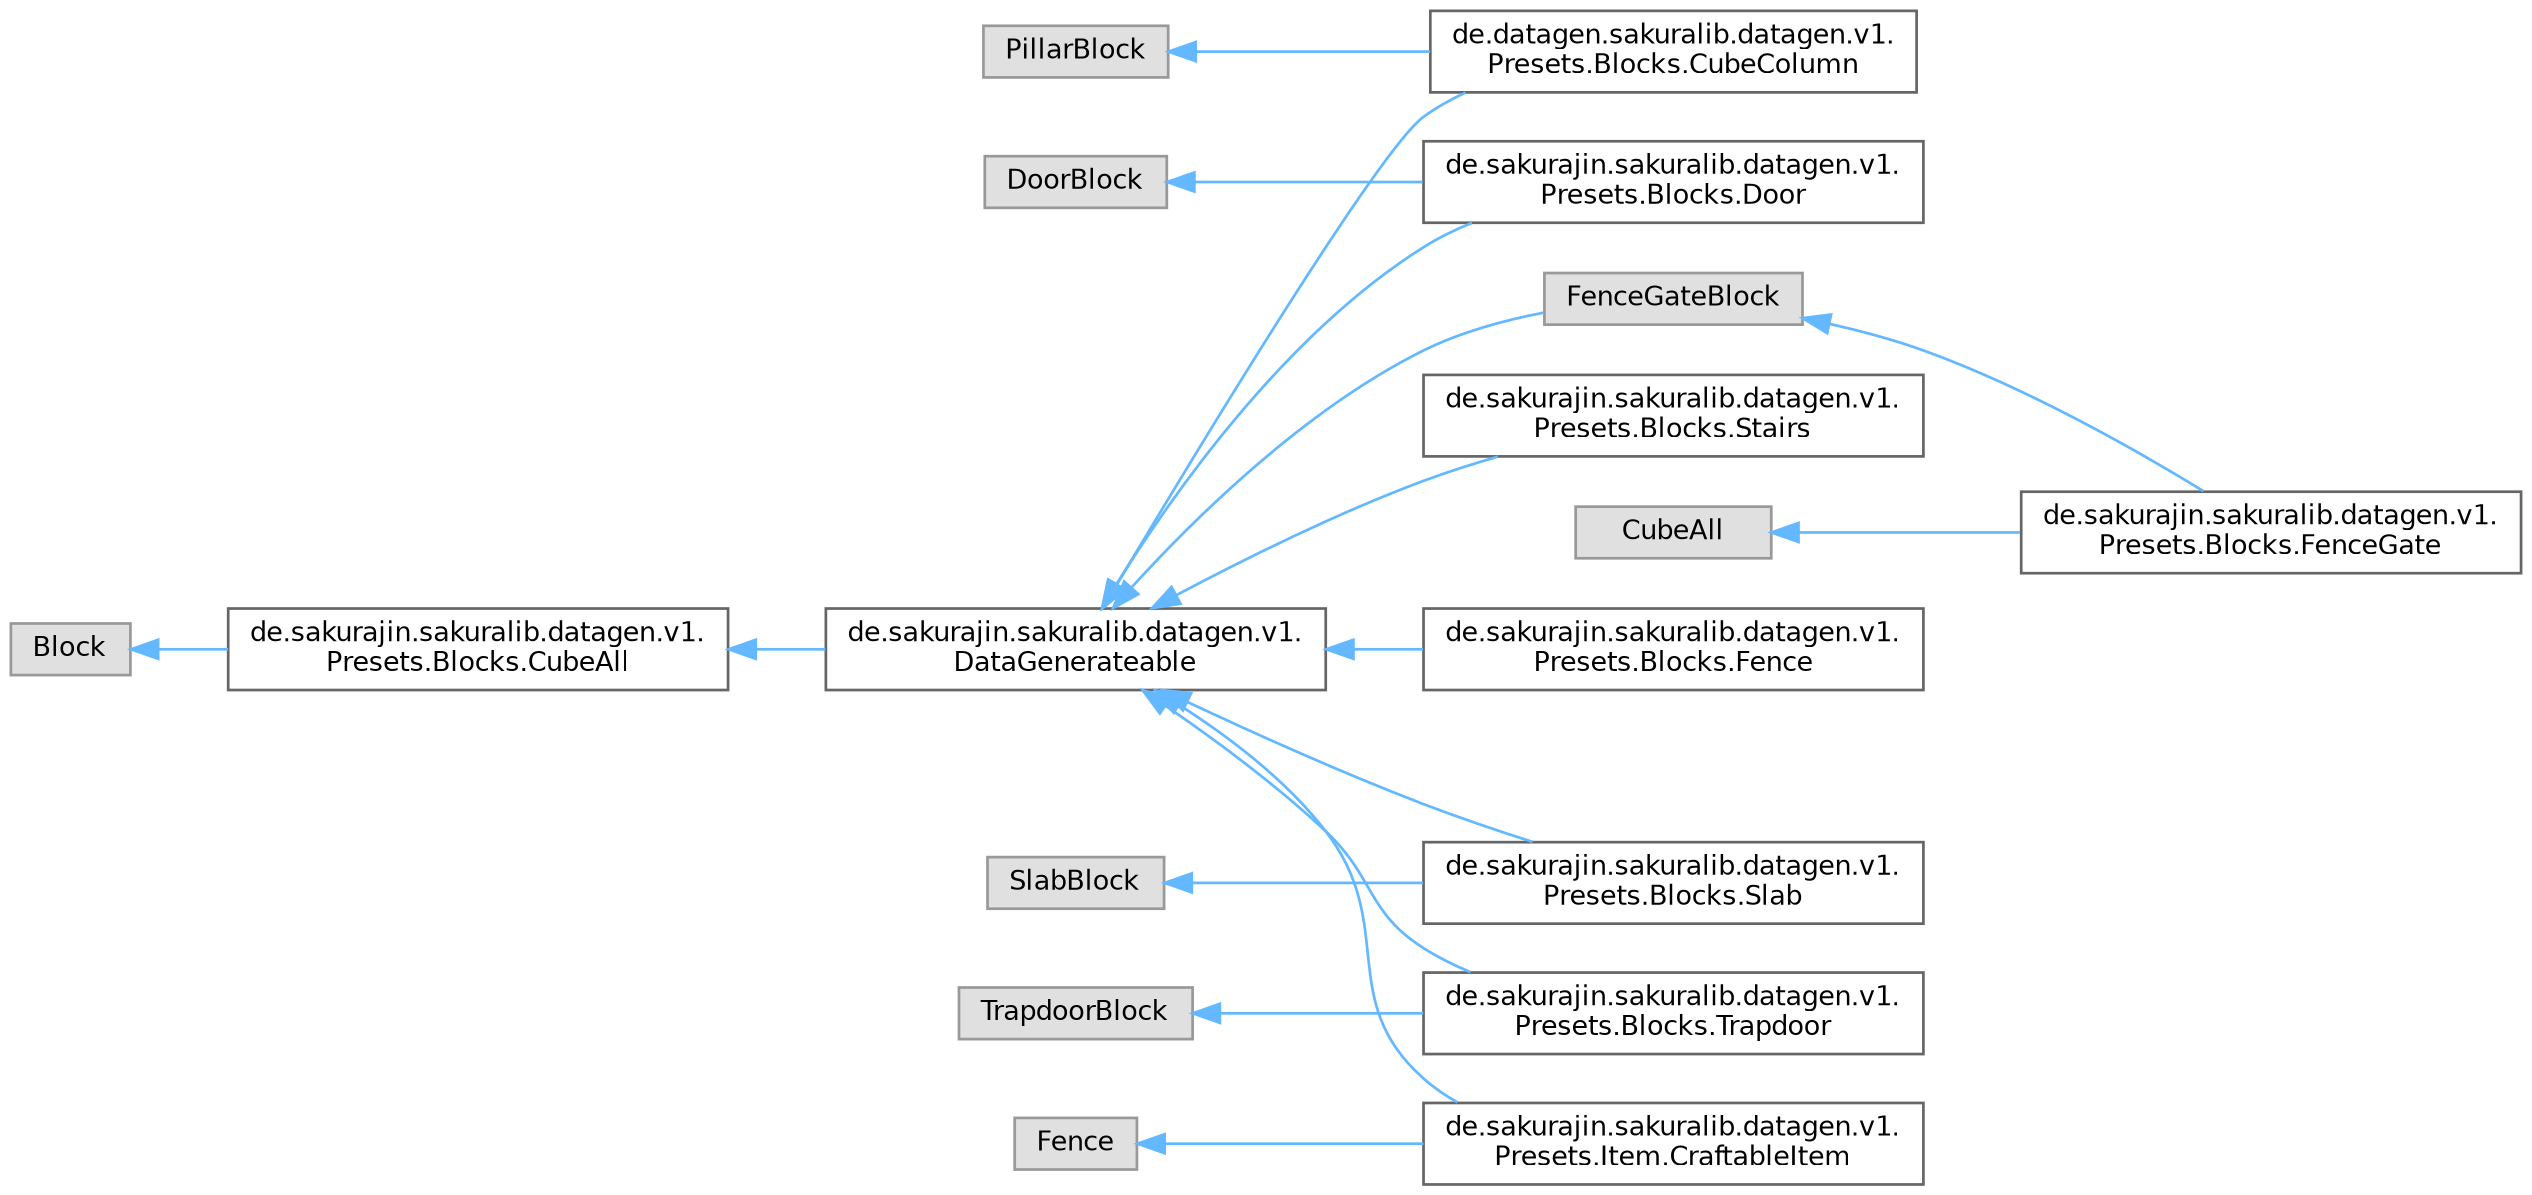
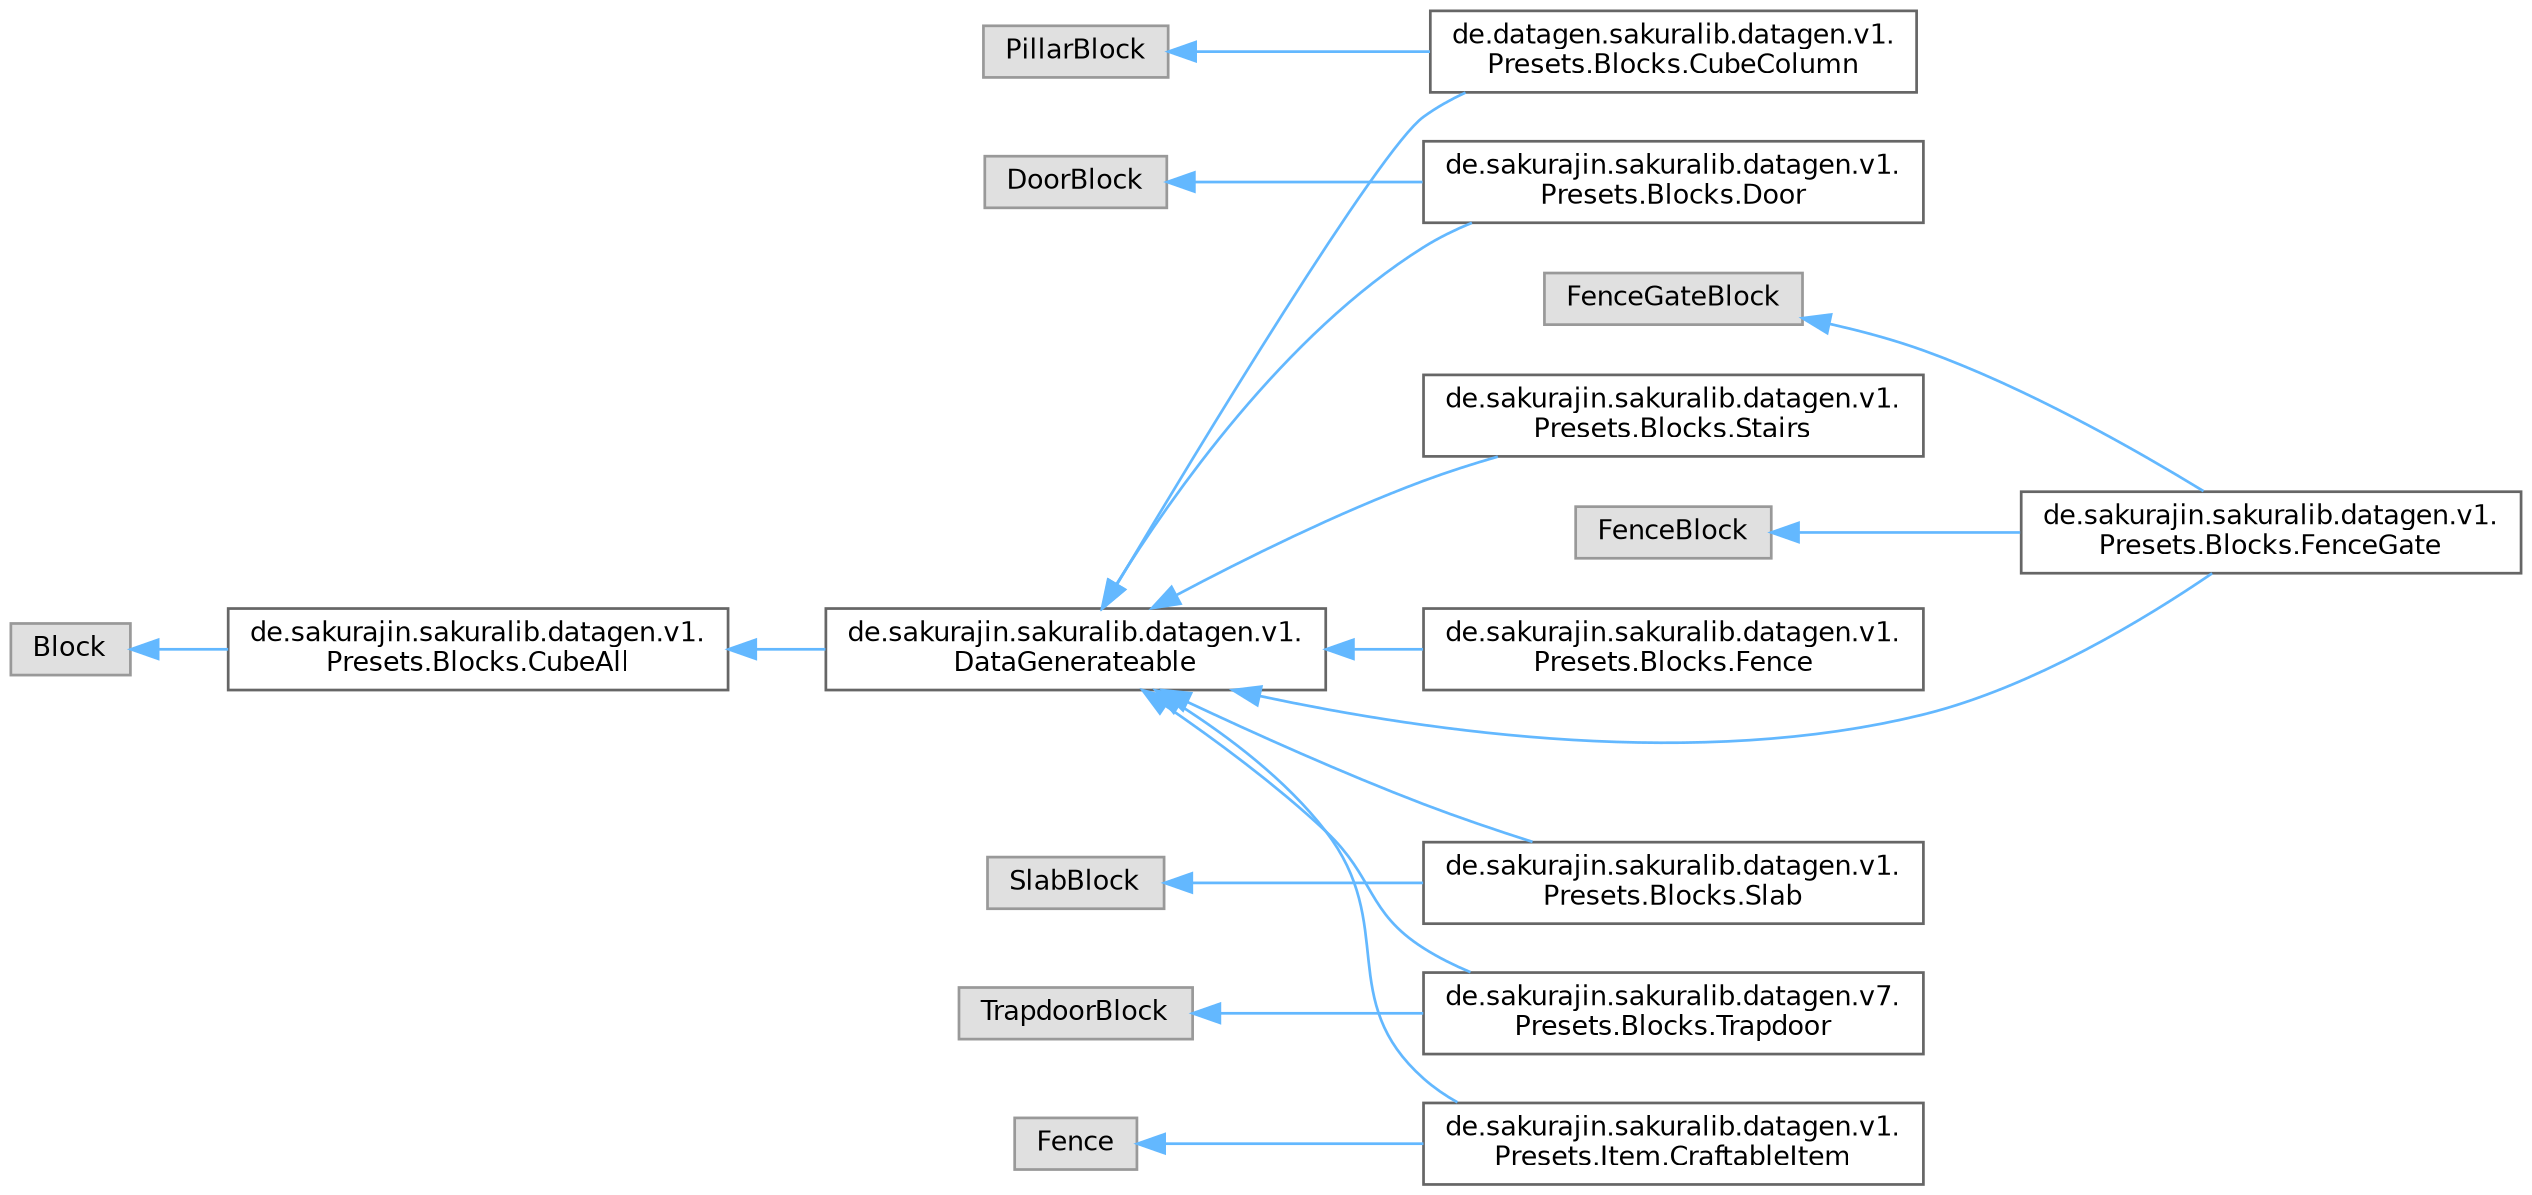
(1317, 417) -> (1752, 740)
(1673, 532) -> (1673, 532)
(1673, 1013) -> (1673, 1013)
